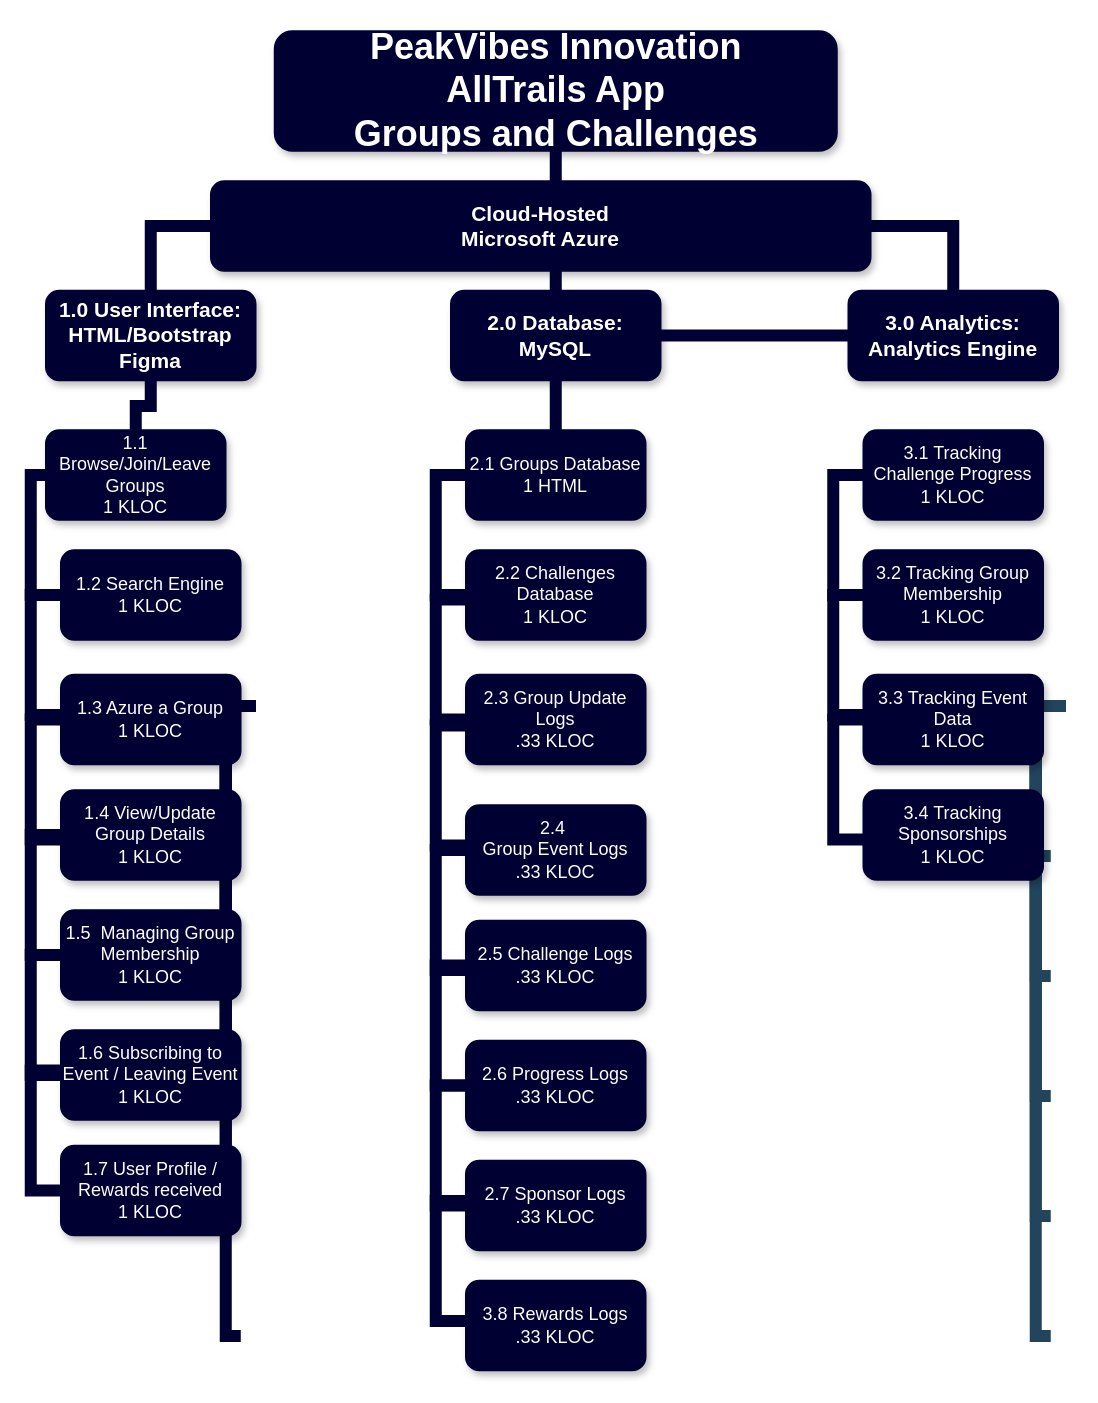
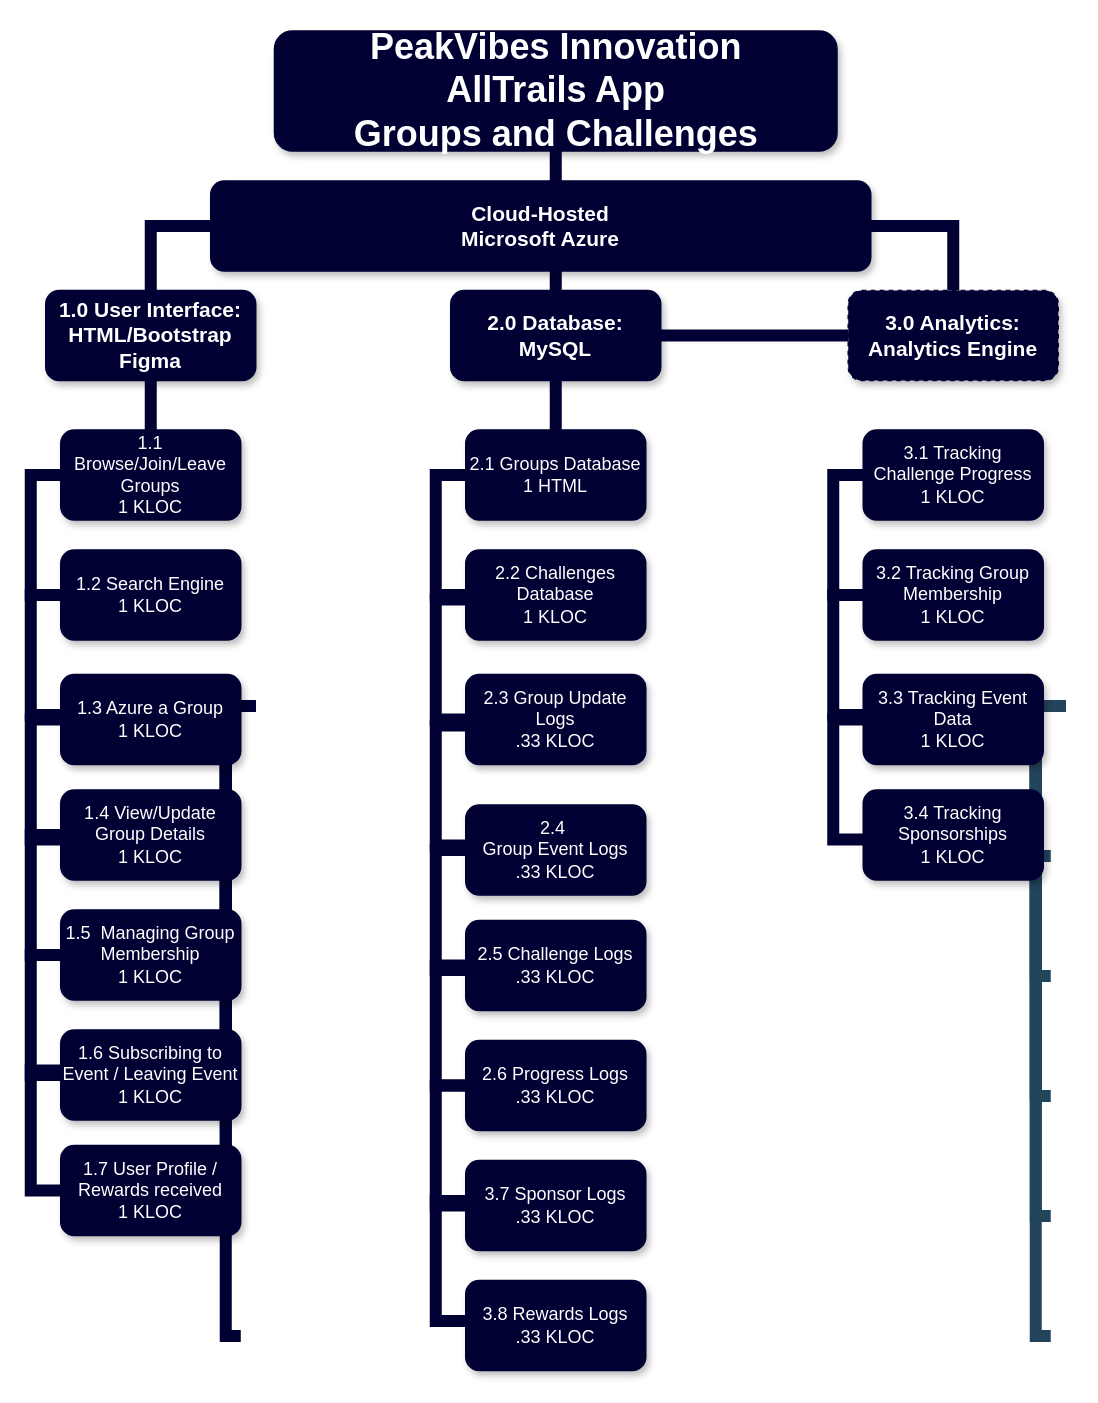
(953, 335) -> (953, 335)
(136, 475) -> (151, 475)
(556, 1205) -> (556, 1205)
